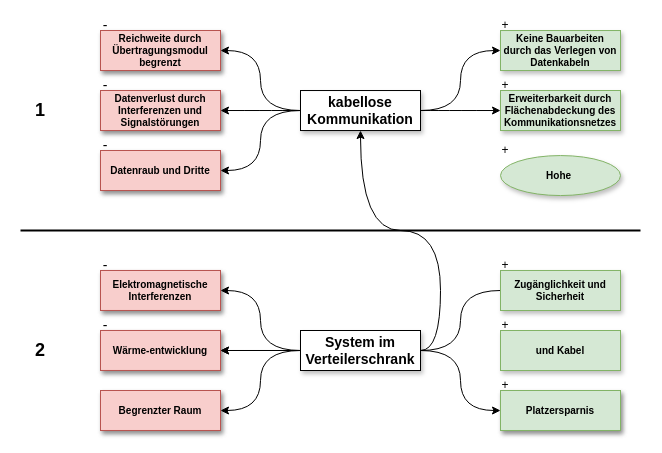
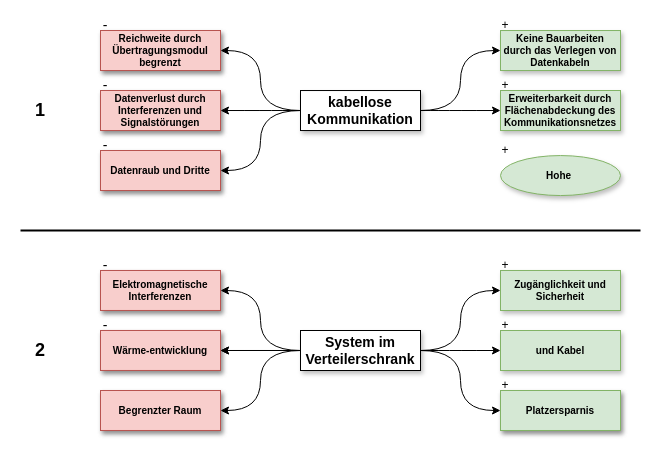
(440, 284) -> (465, 351)
(479, 294) -> (476, 294)
